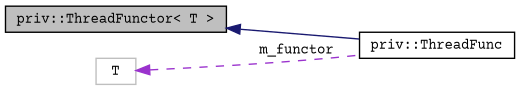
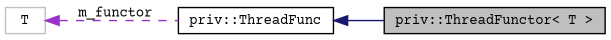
(300, 34) -> (366, 21)
